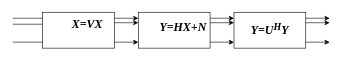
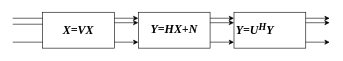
(87, 24) -> (78, 30)
(183, 26) -> (174, 29)
(270, 29) -> (255, 29)
